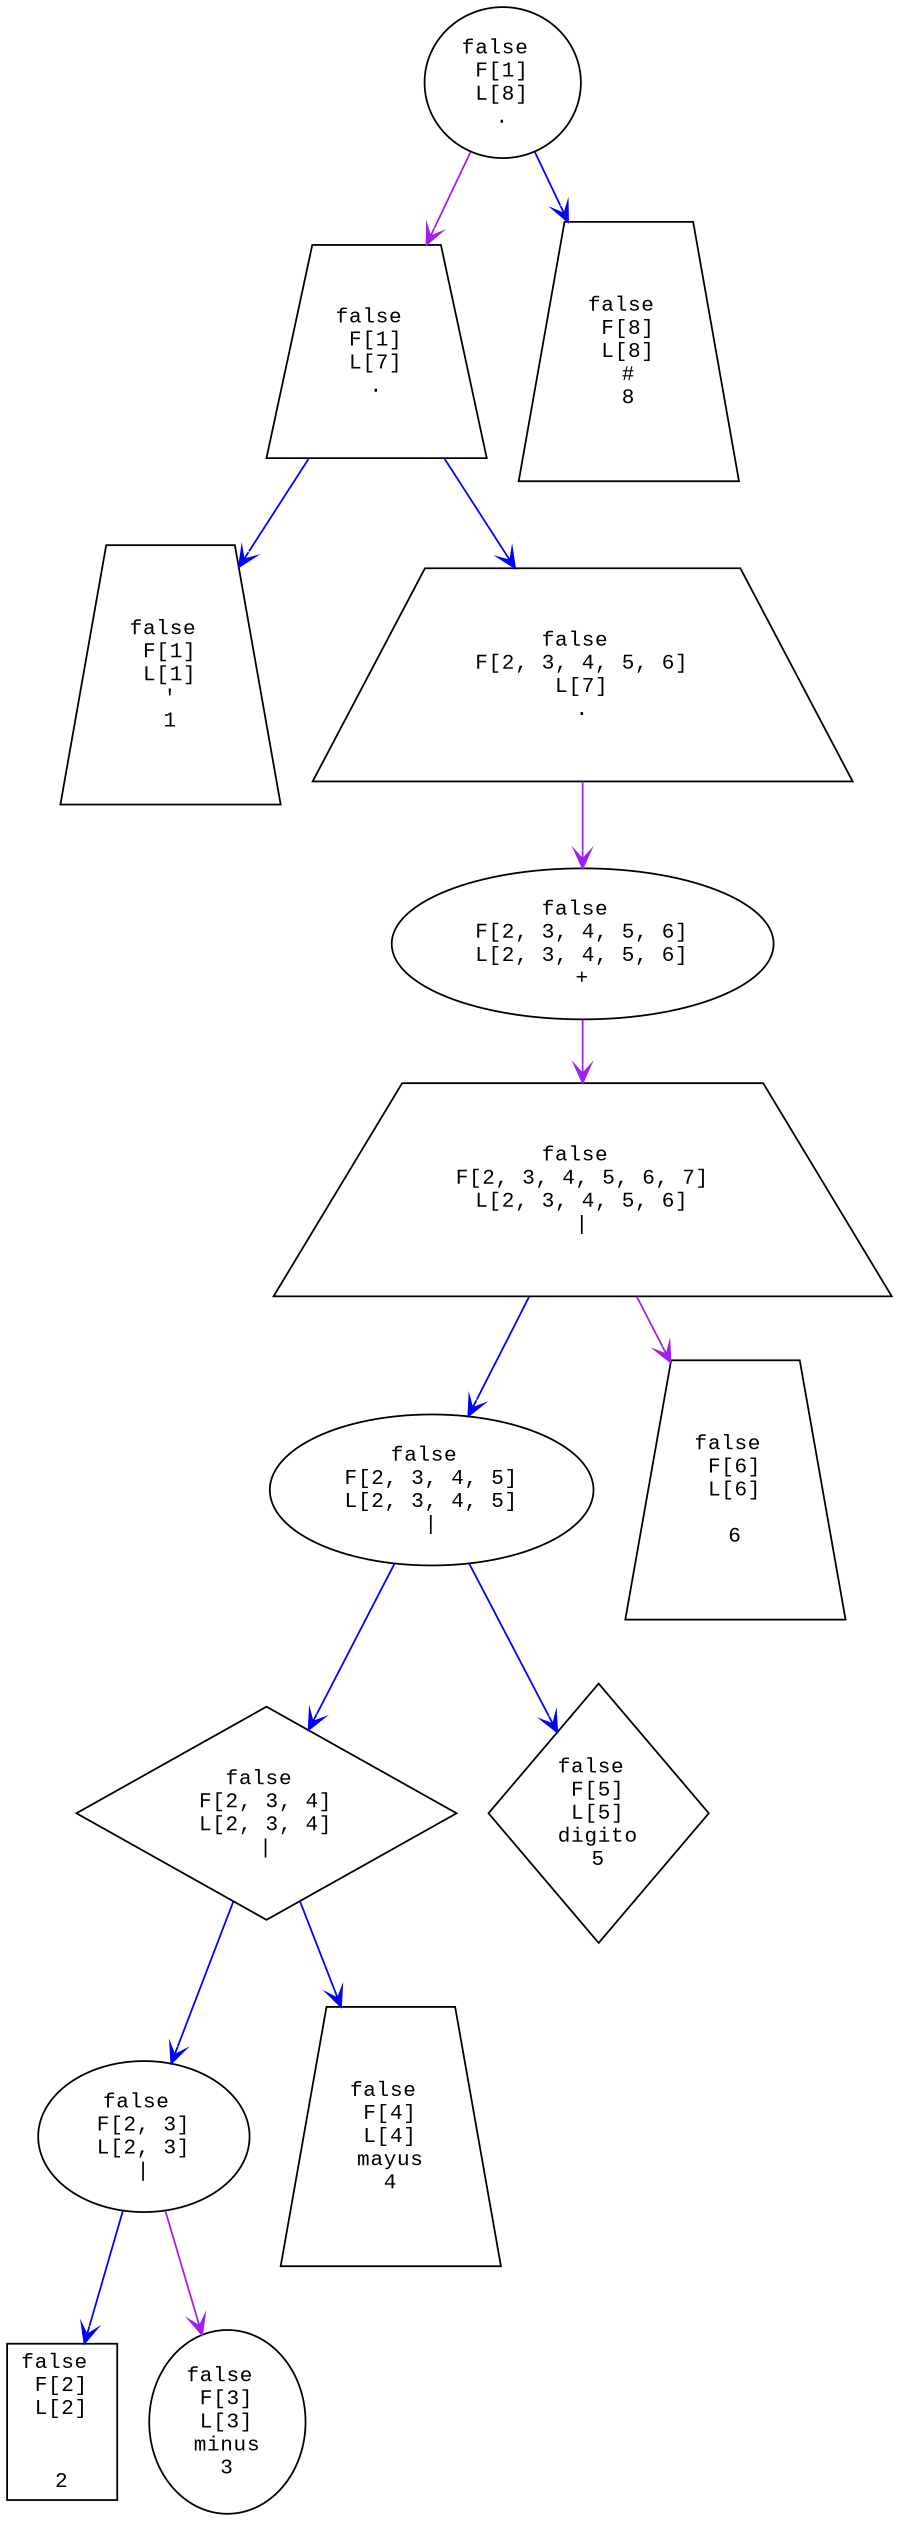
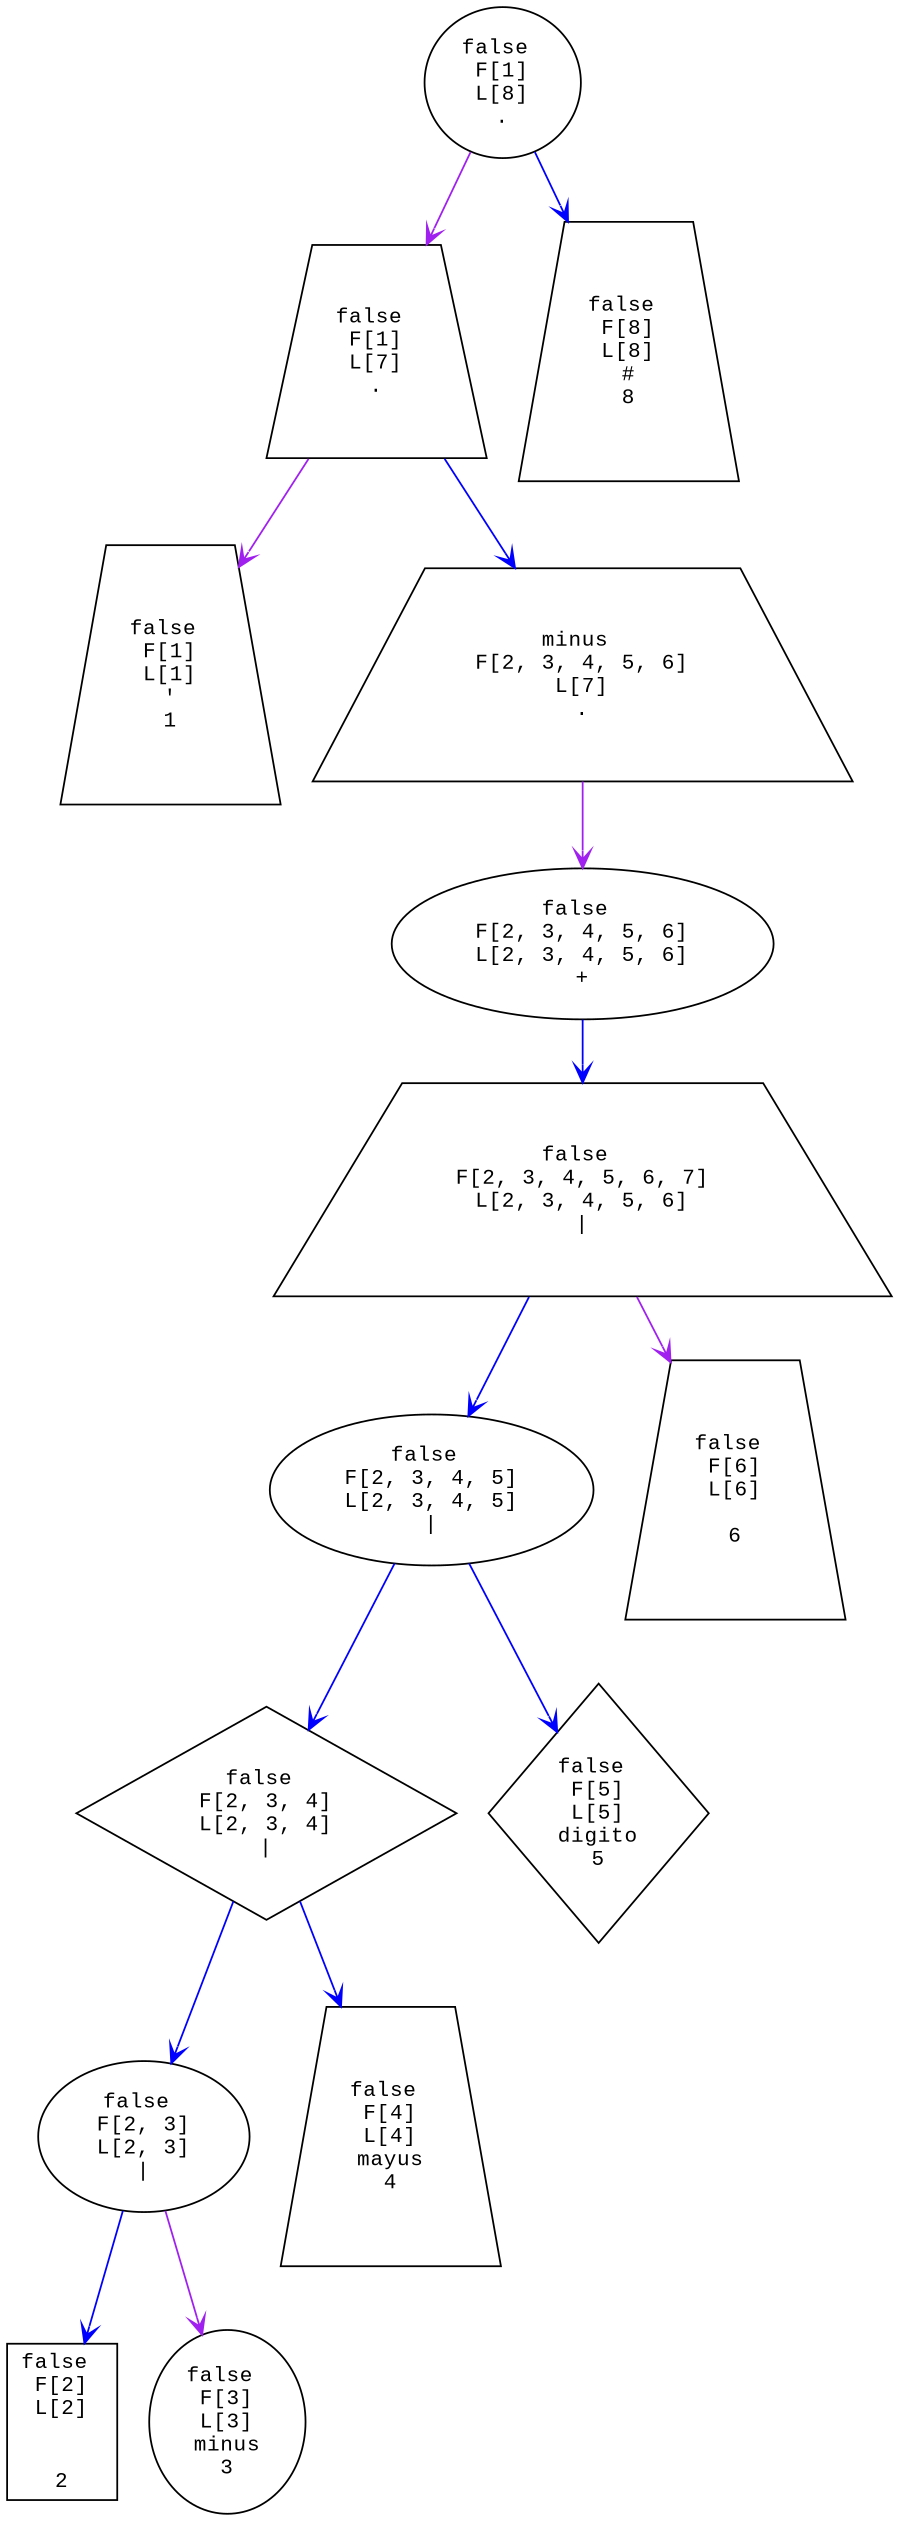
(279, 505) -> (279, 505)
(583, 675) -> (583, 675)
(583, 1042) -> (583, 1042)
